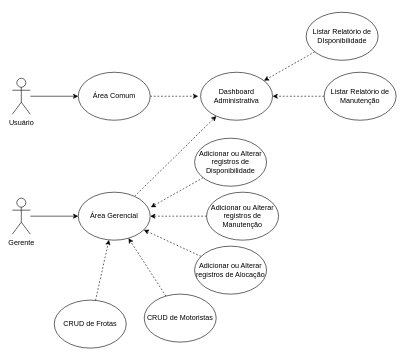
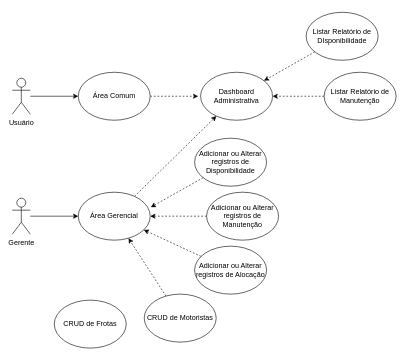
(105, 258) -> none
